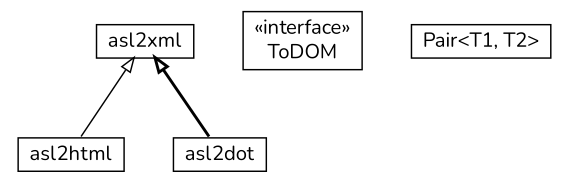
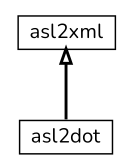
(303, 41) -> none
(481, 41) -> none
(70, 154) -> none
